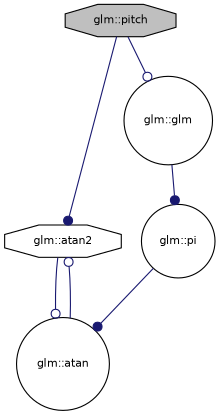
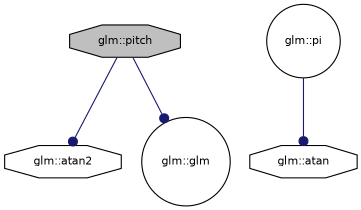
(137, 55) -> (147, 86)
(173, 180) -> none
(56, 283) -> none
(70, 292) -> none
(63, 364) -> (303, 162)
